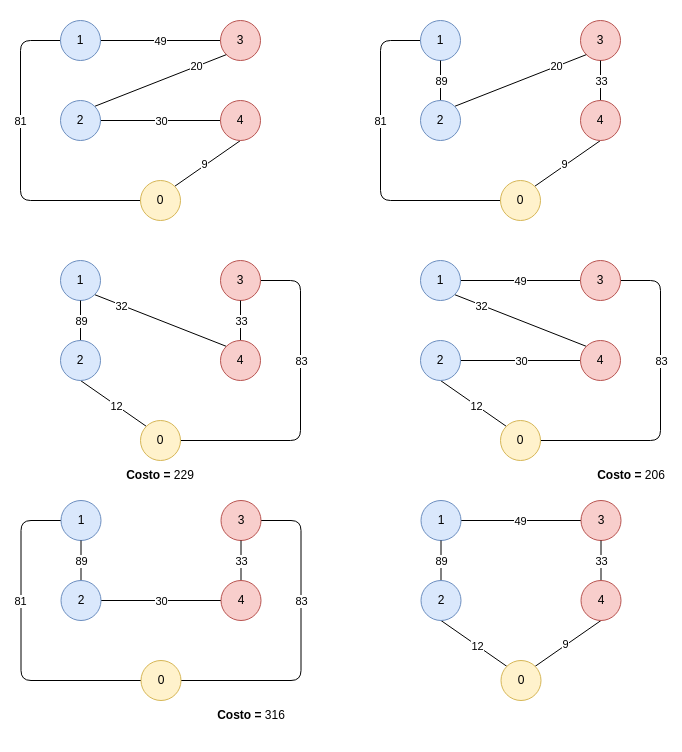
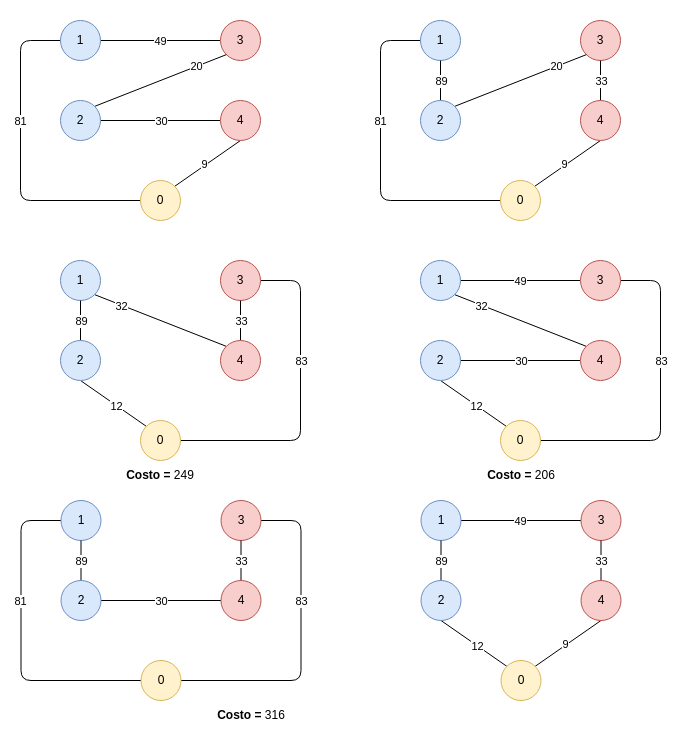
(161, 476) -> (161, 476)
(631, 476) -> (521, 476)
